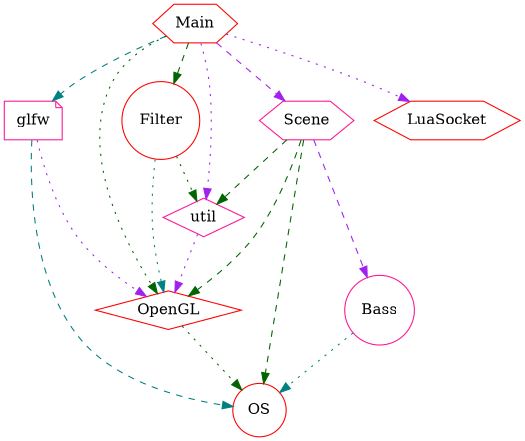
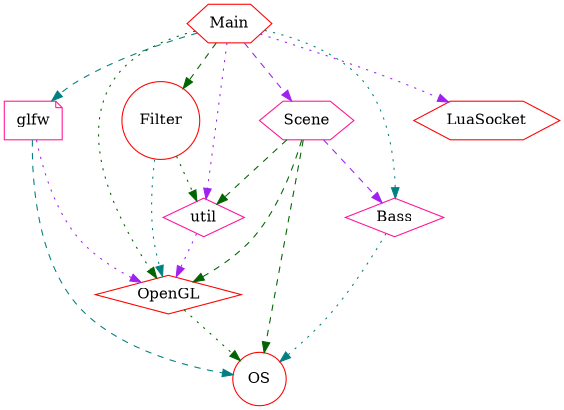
none -> (363, 81)
(380, 310) -> (395, 217)
